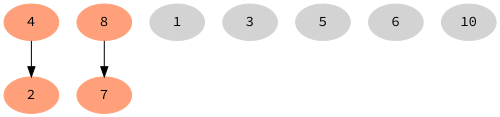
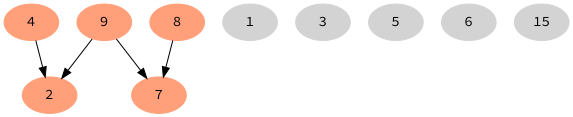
none -> (104, 22)
(469, 22) -> (542, 22)
